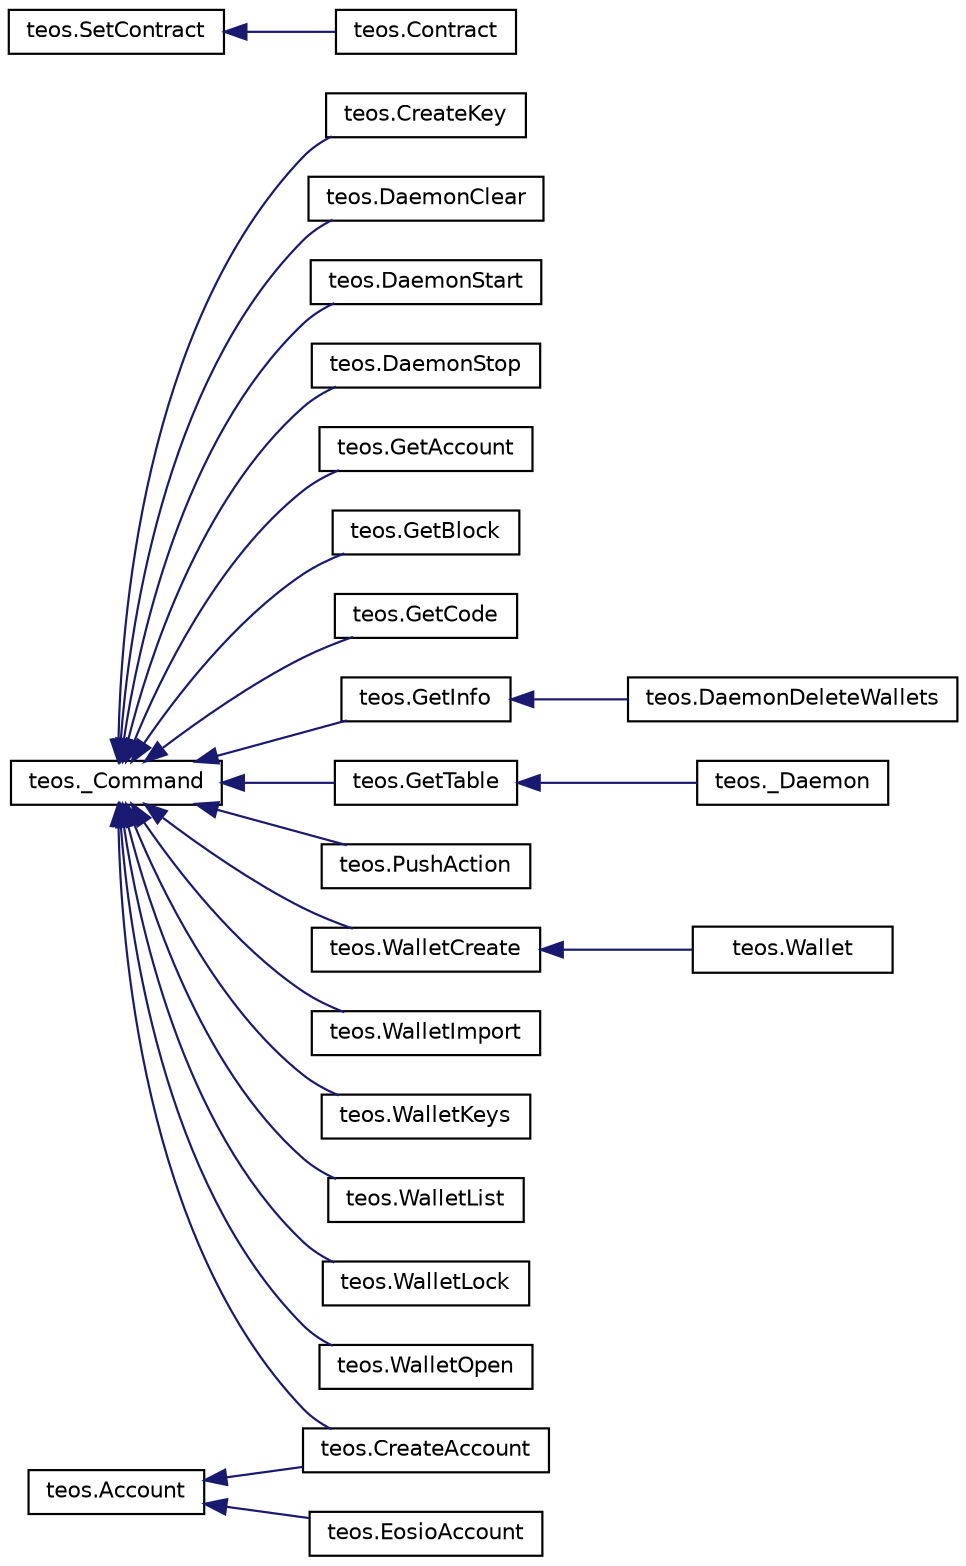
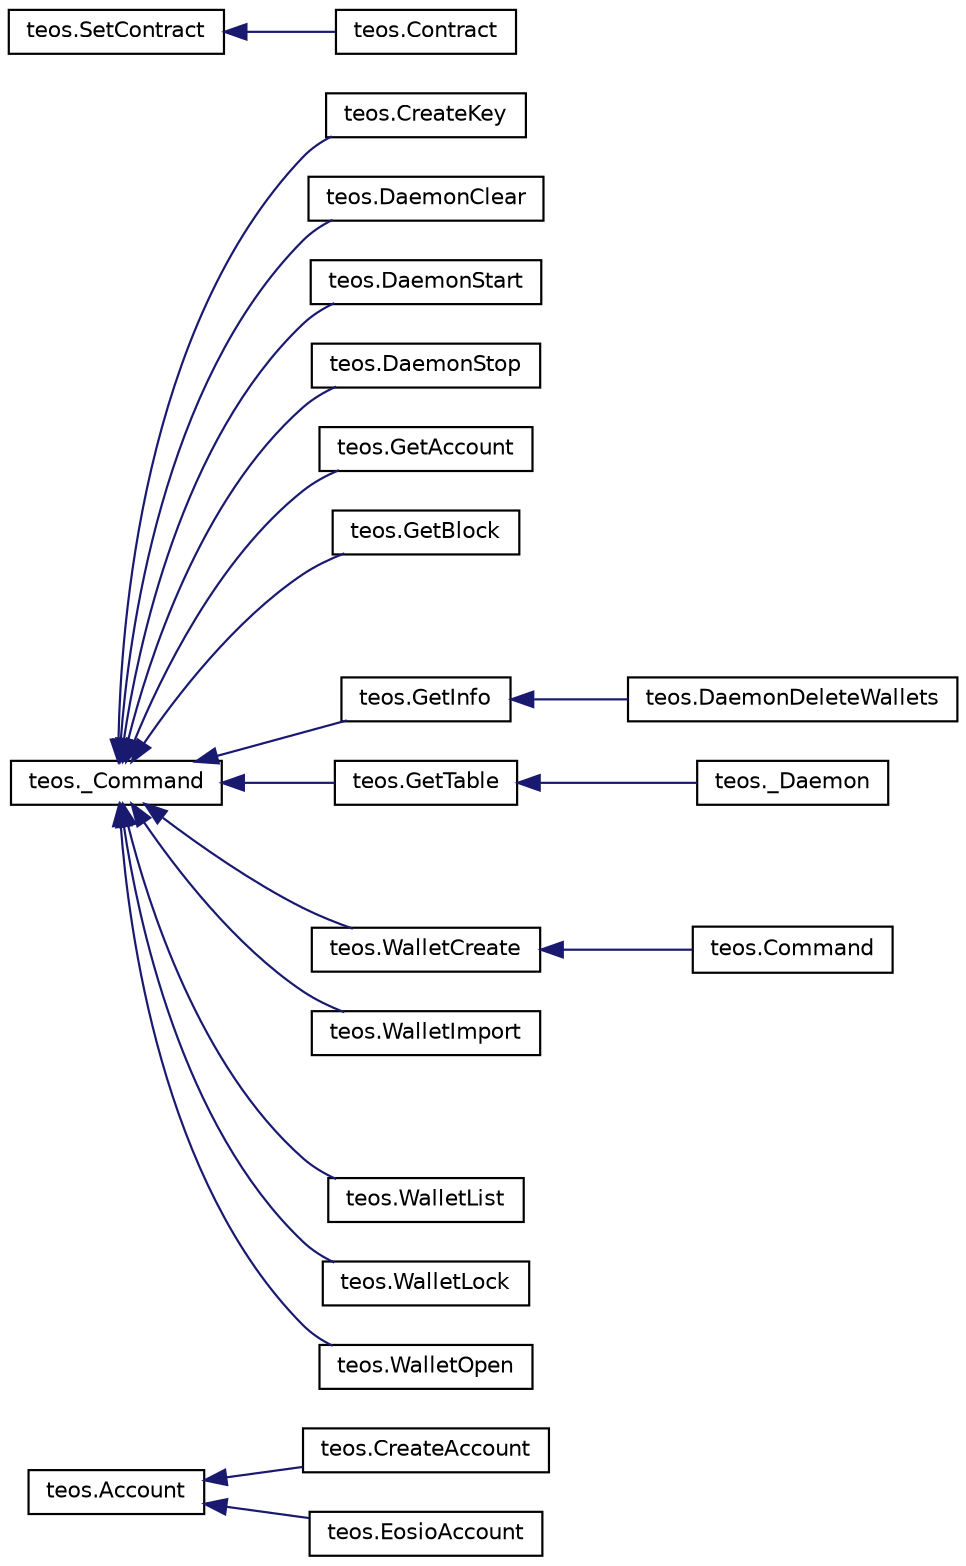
(426, 616) -> none
(426, 866) -> none
(793, 950) -> (793, 950)
(426, 1117) -> none
(167, 1151) -> none
